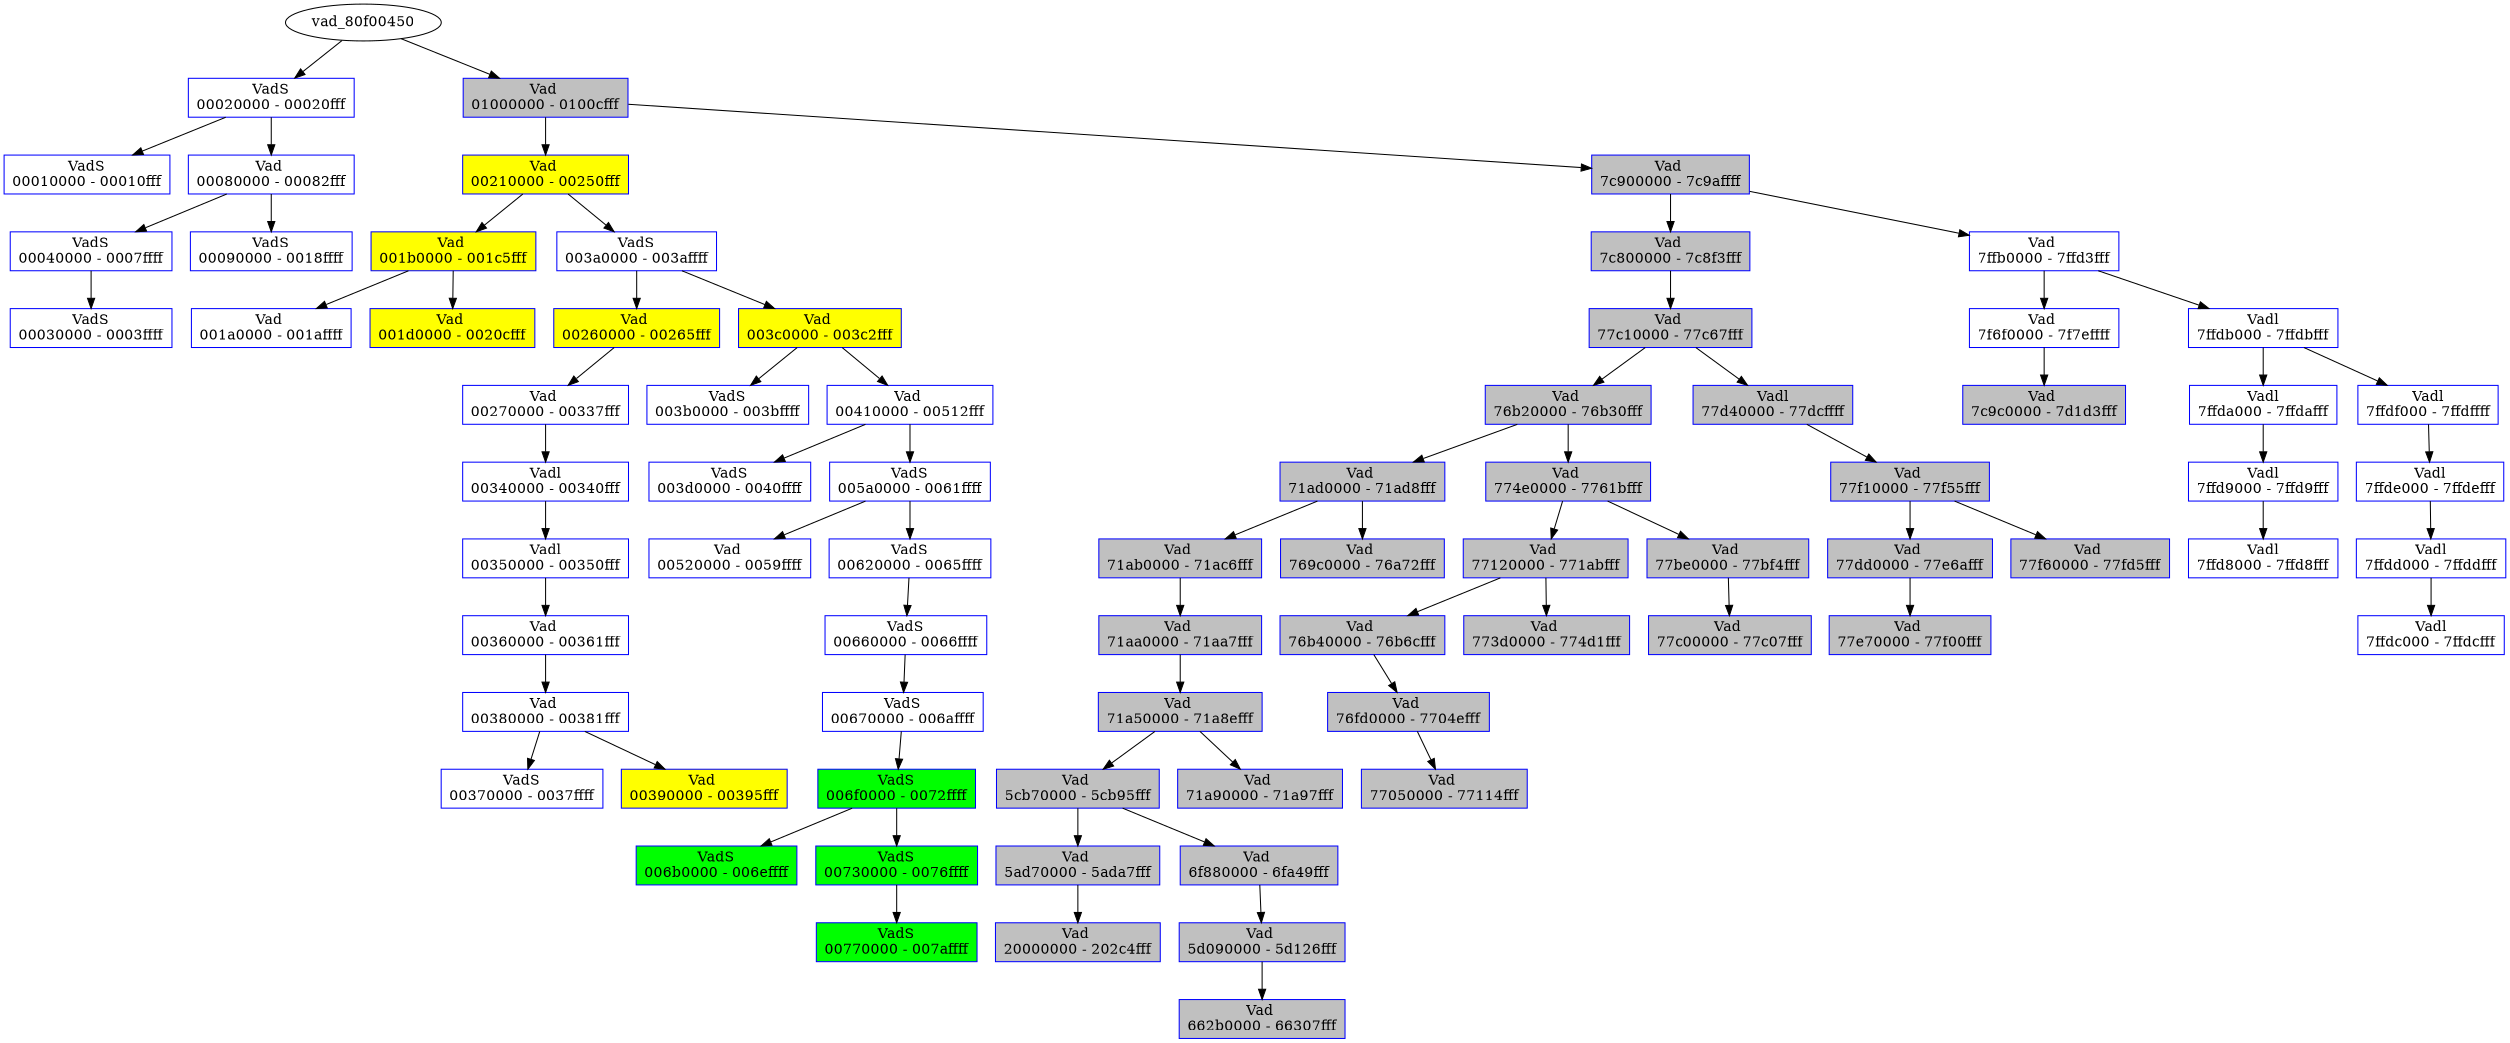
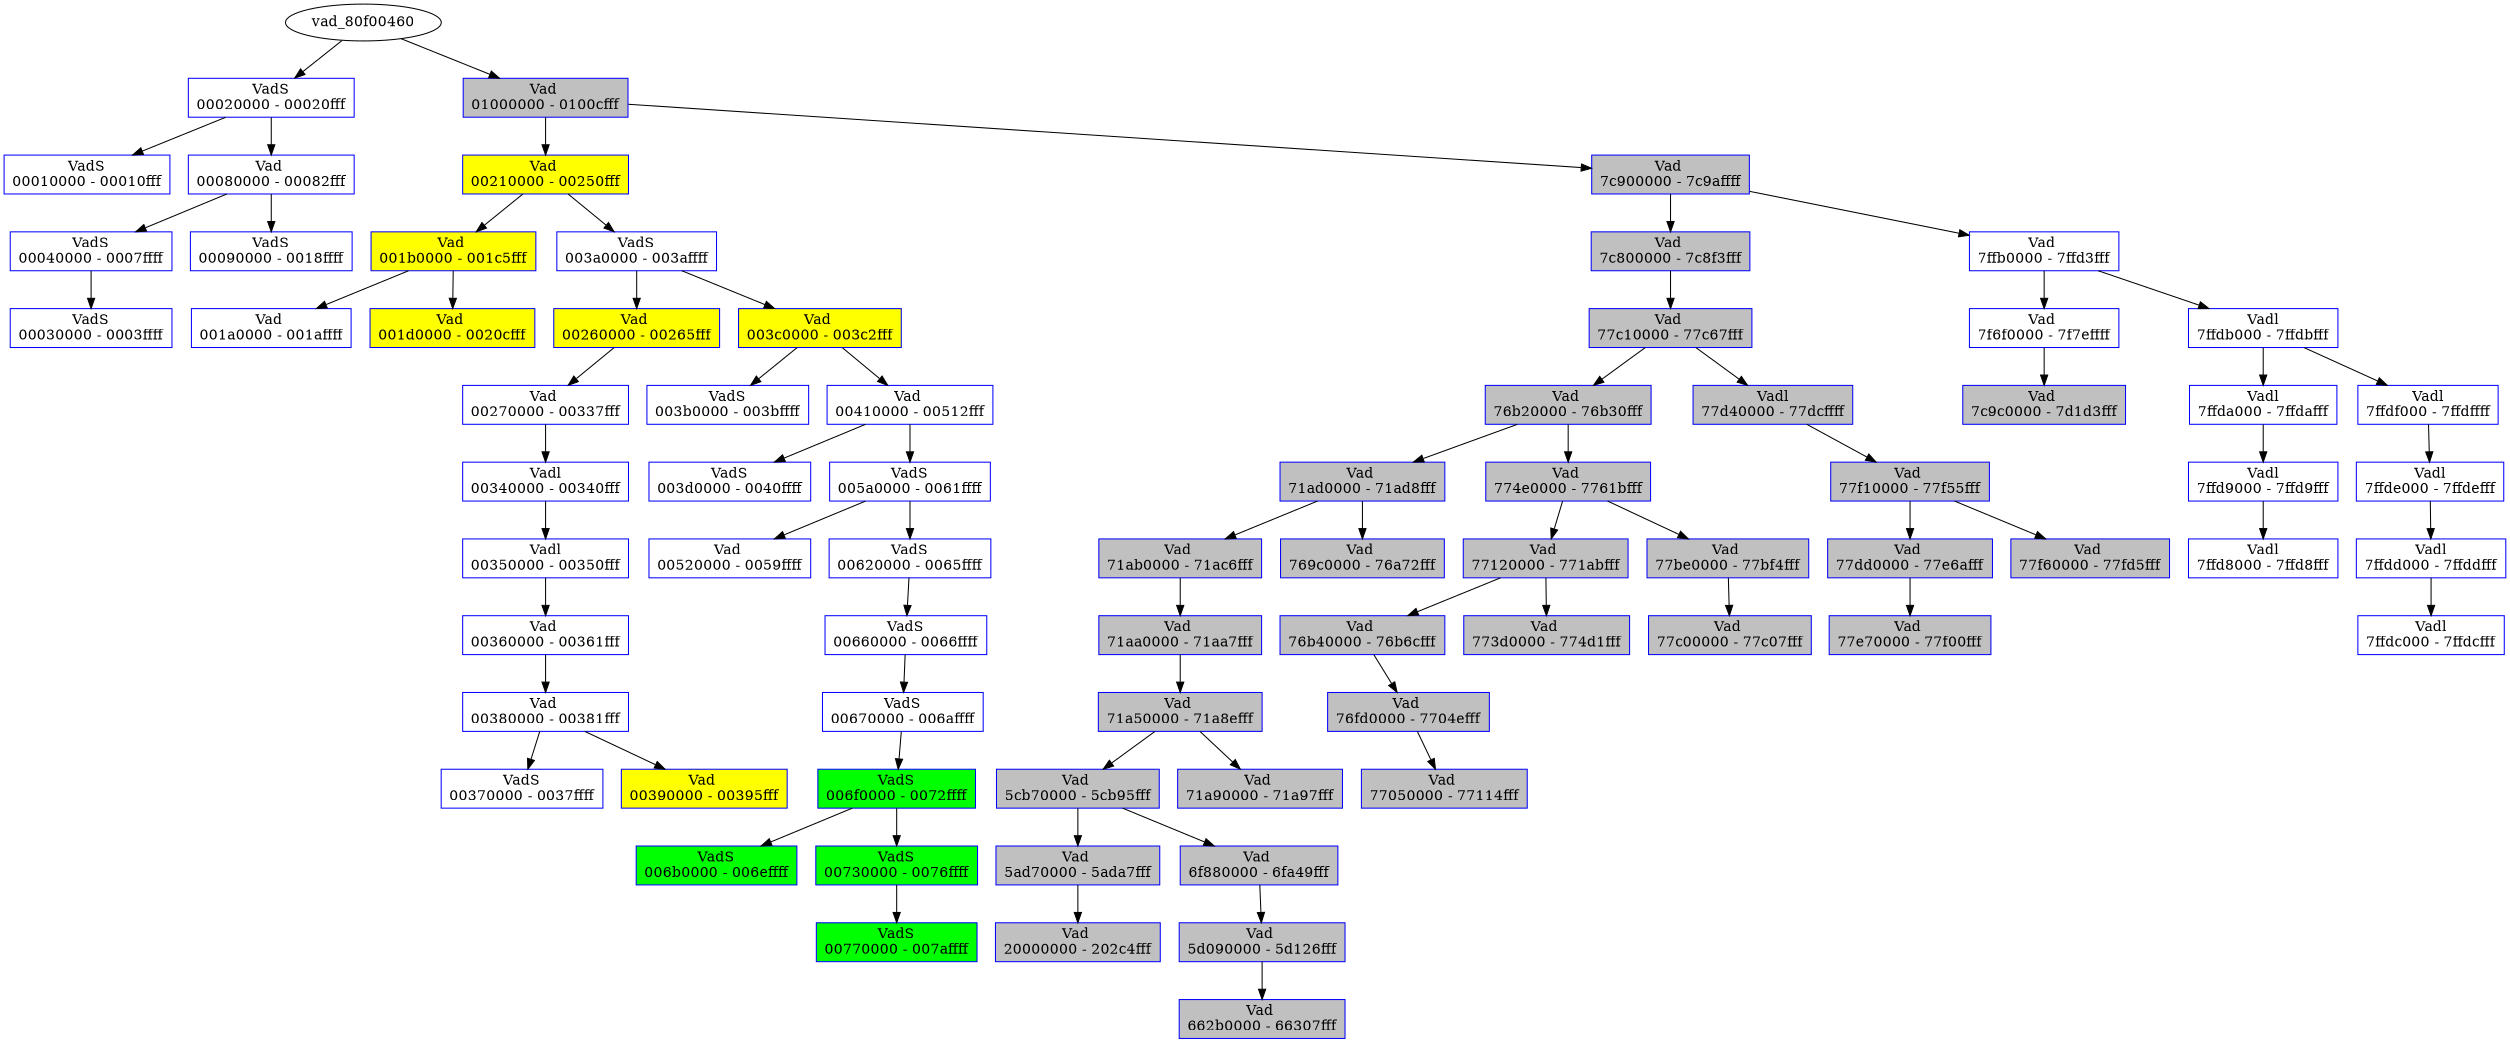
(363, 23) -> (363, 23)
